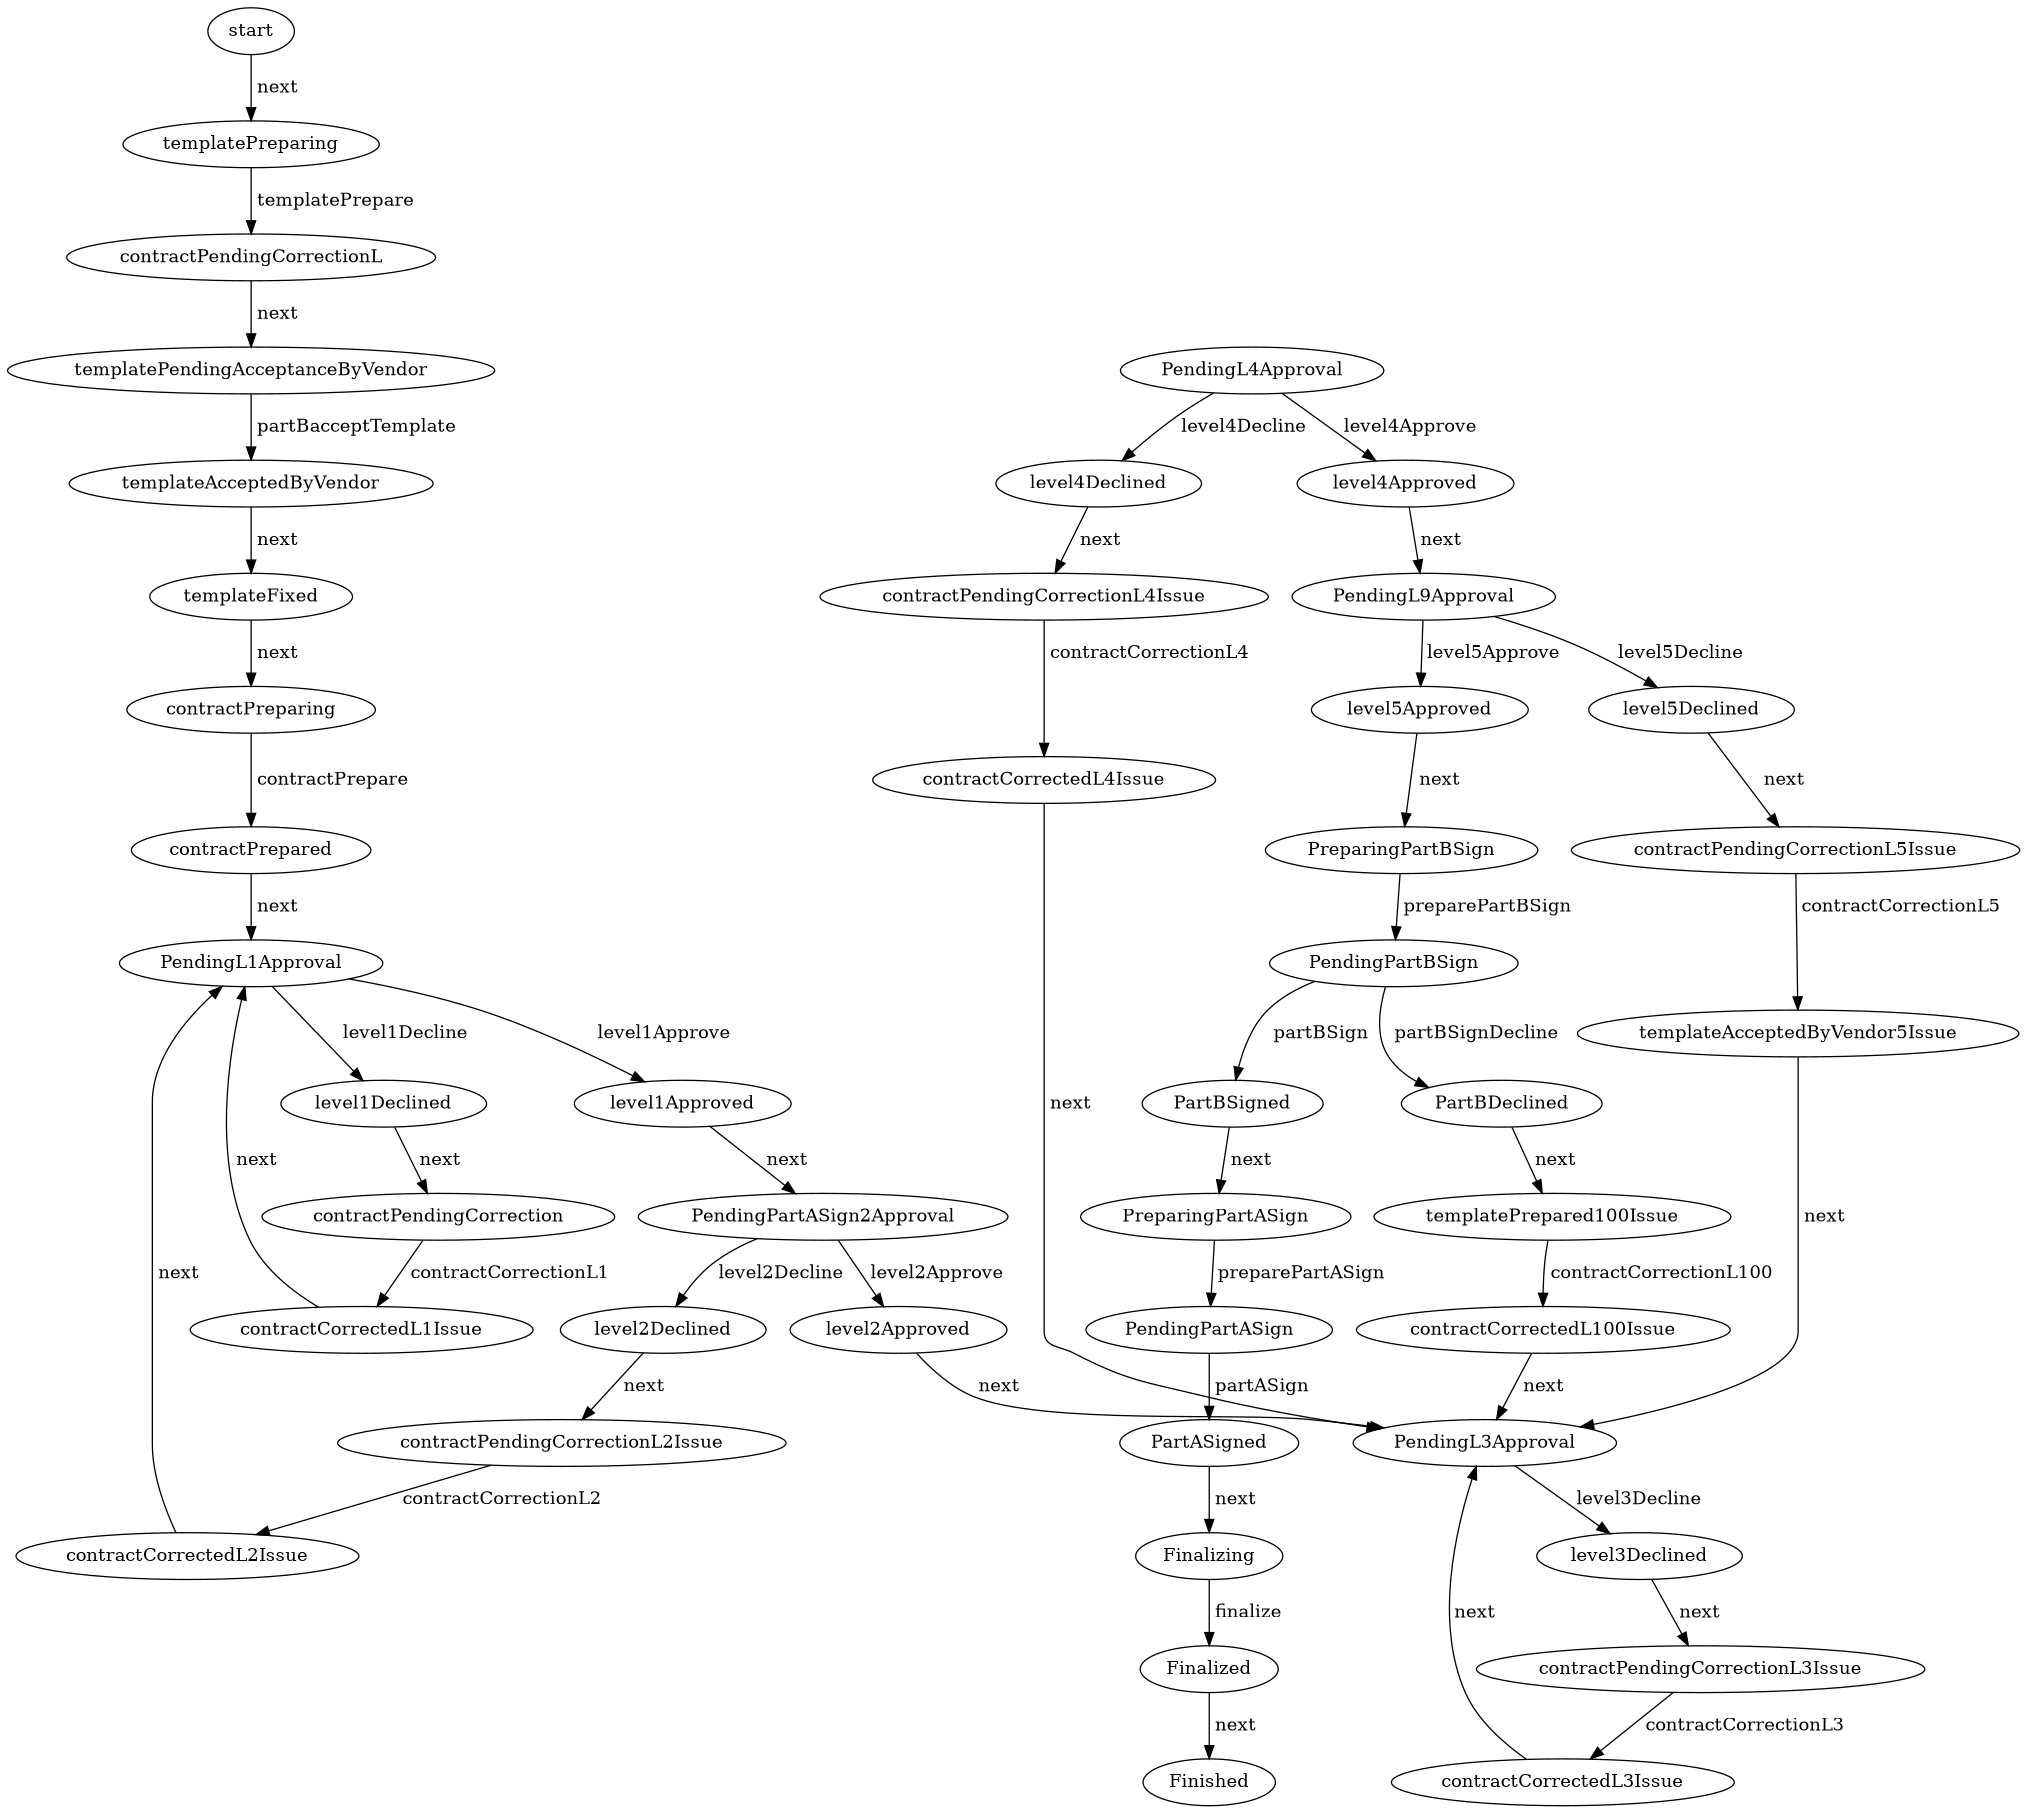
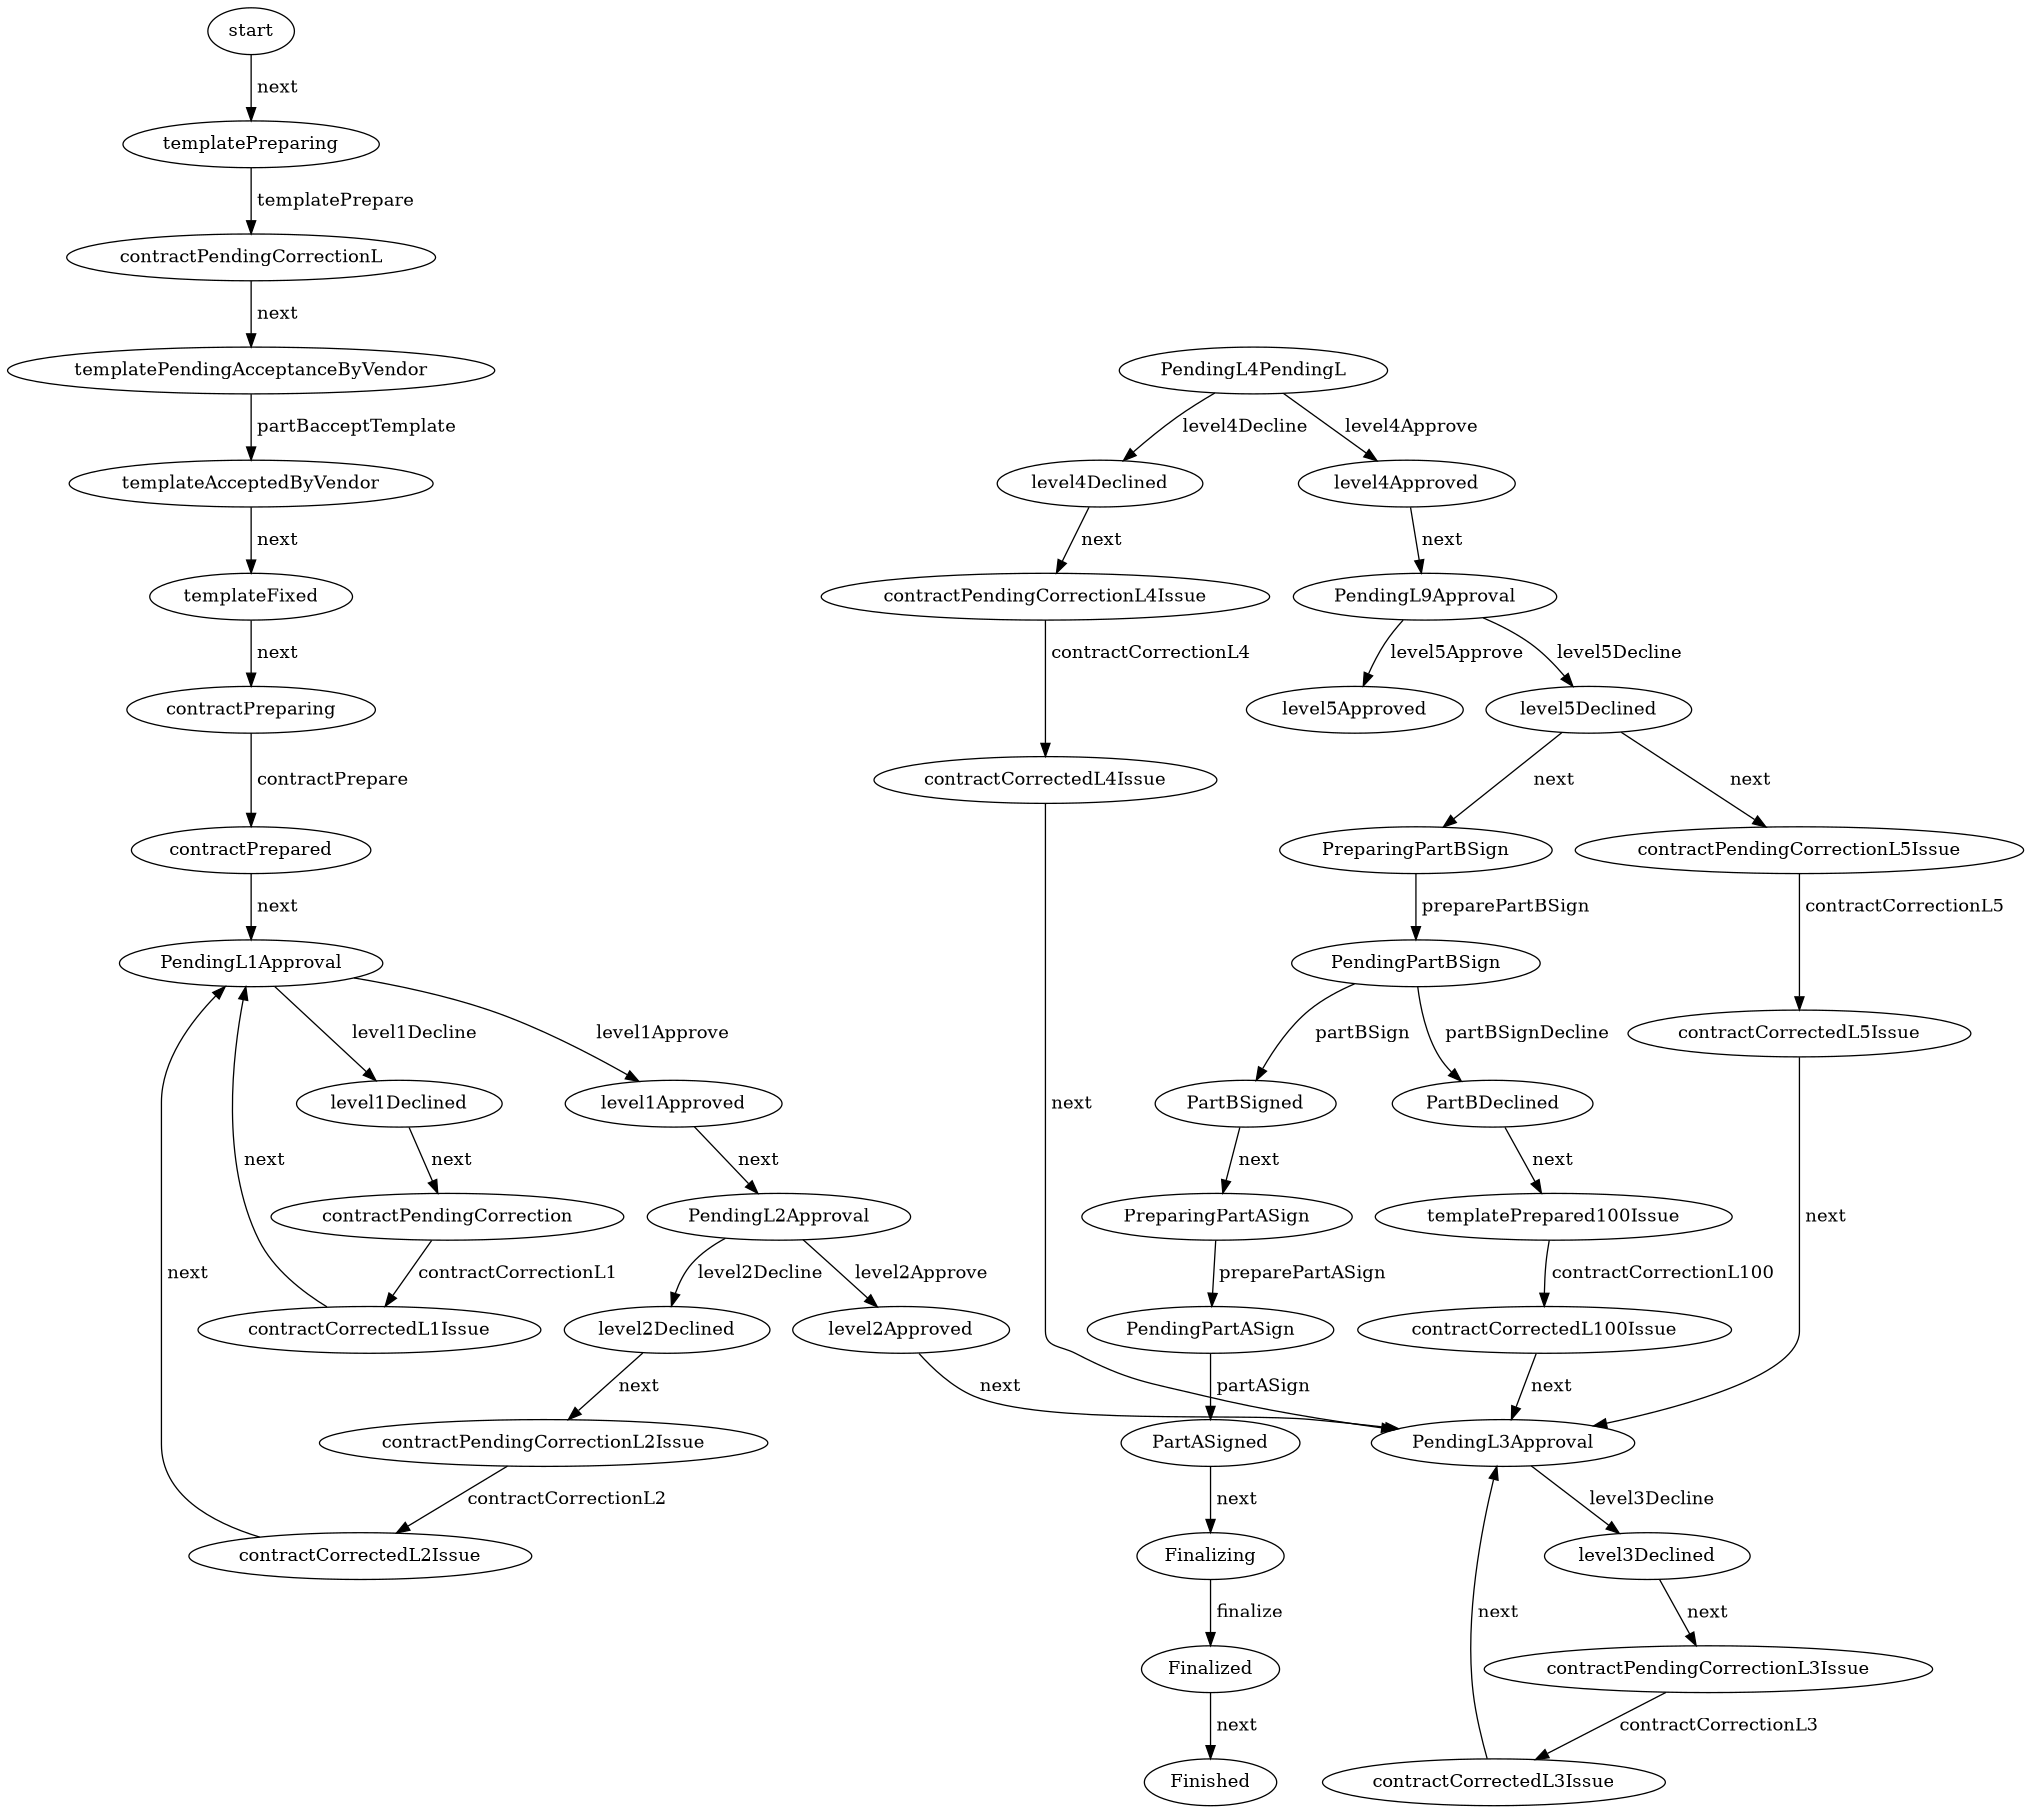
(1252, 370) -> (1253, 370)
(1412, 773) -> (1508, 776)
(1798, 1033) -> (1799, 1033)
(823, 1217) -> (779, 1217)
